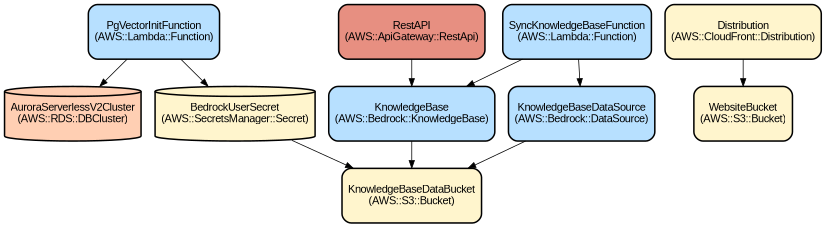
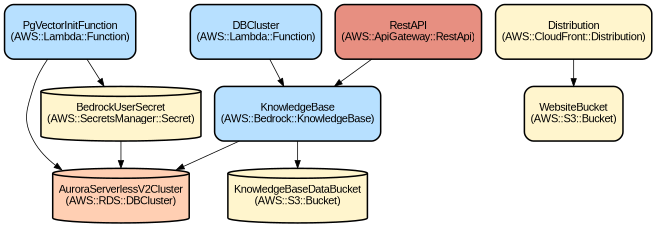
(577, 32) -> (256, 32)
(582, 114) -> none
(319, 153) -> (121, 151)
none -> (211, 154)
(412, 196) -> (298, 196)
